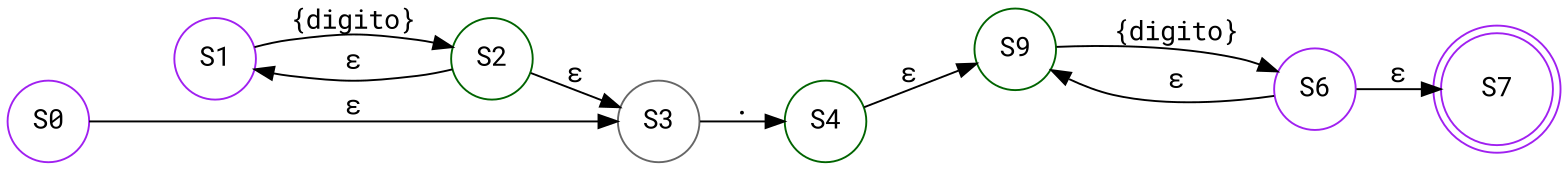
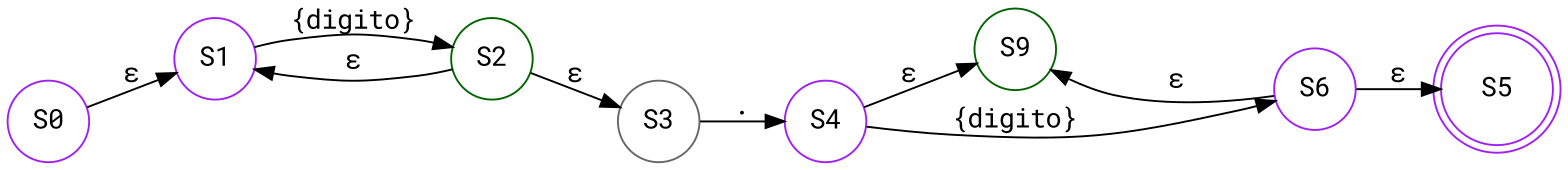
(1159, 48) -> (1063, 137)
(1497, 89) -> (1497, 89)
(344, 121) -> (123, 94)
(826, 121) -> (826, 121)
